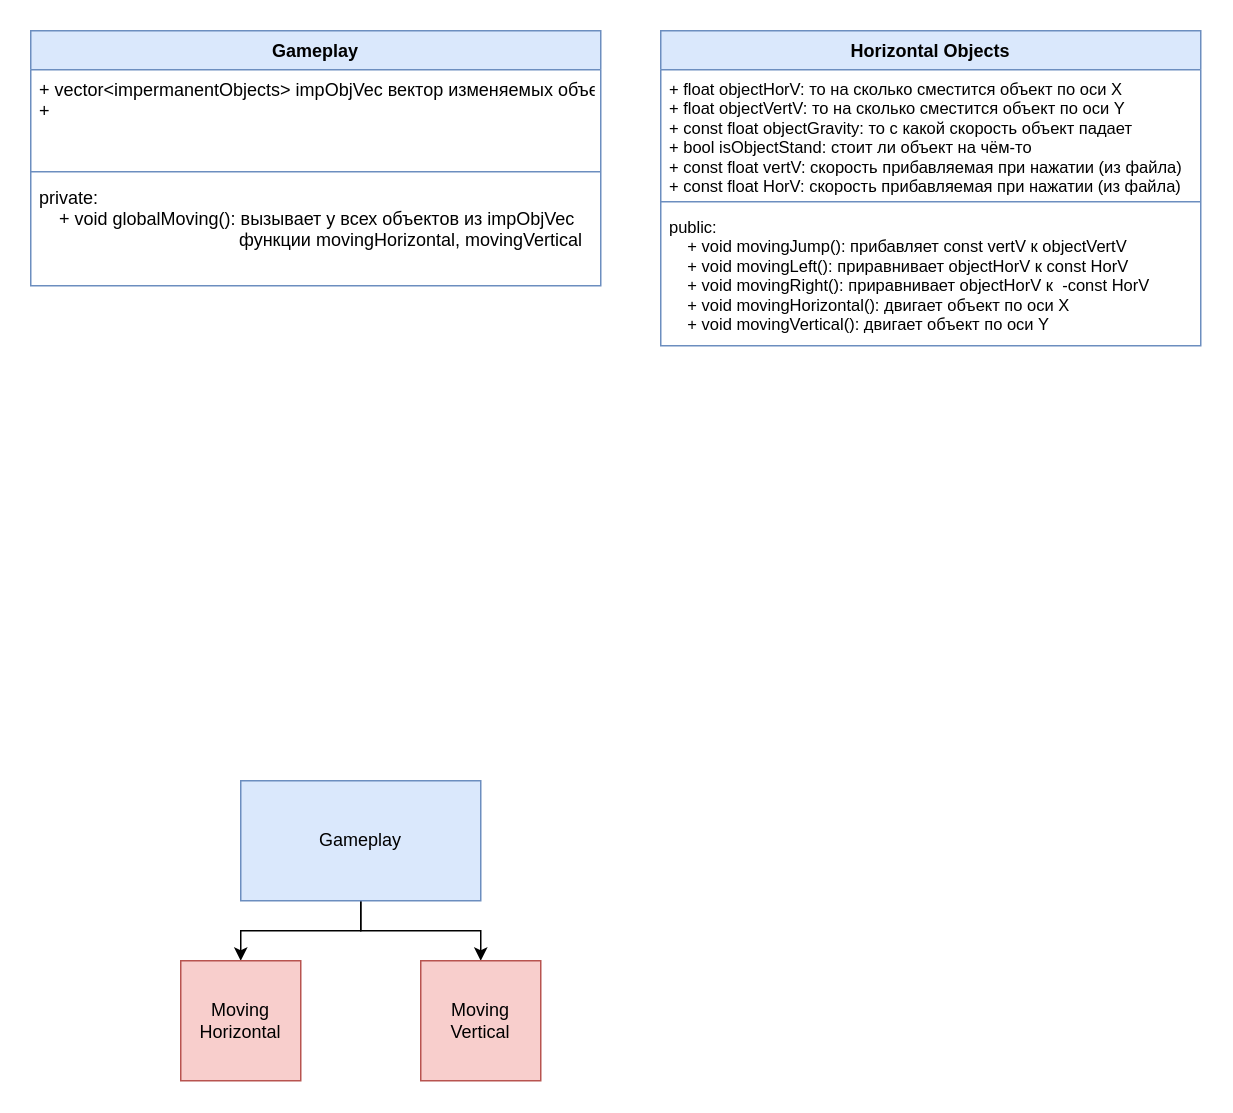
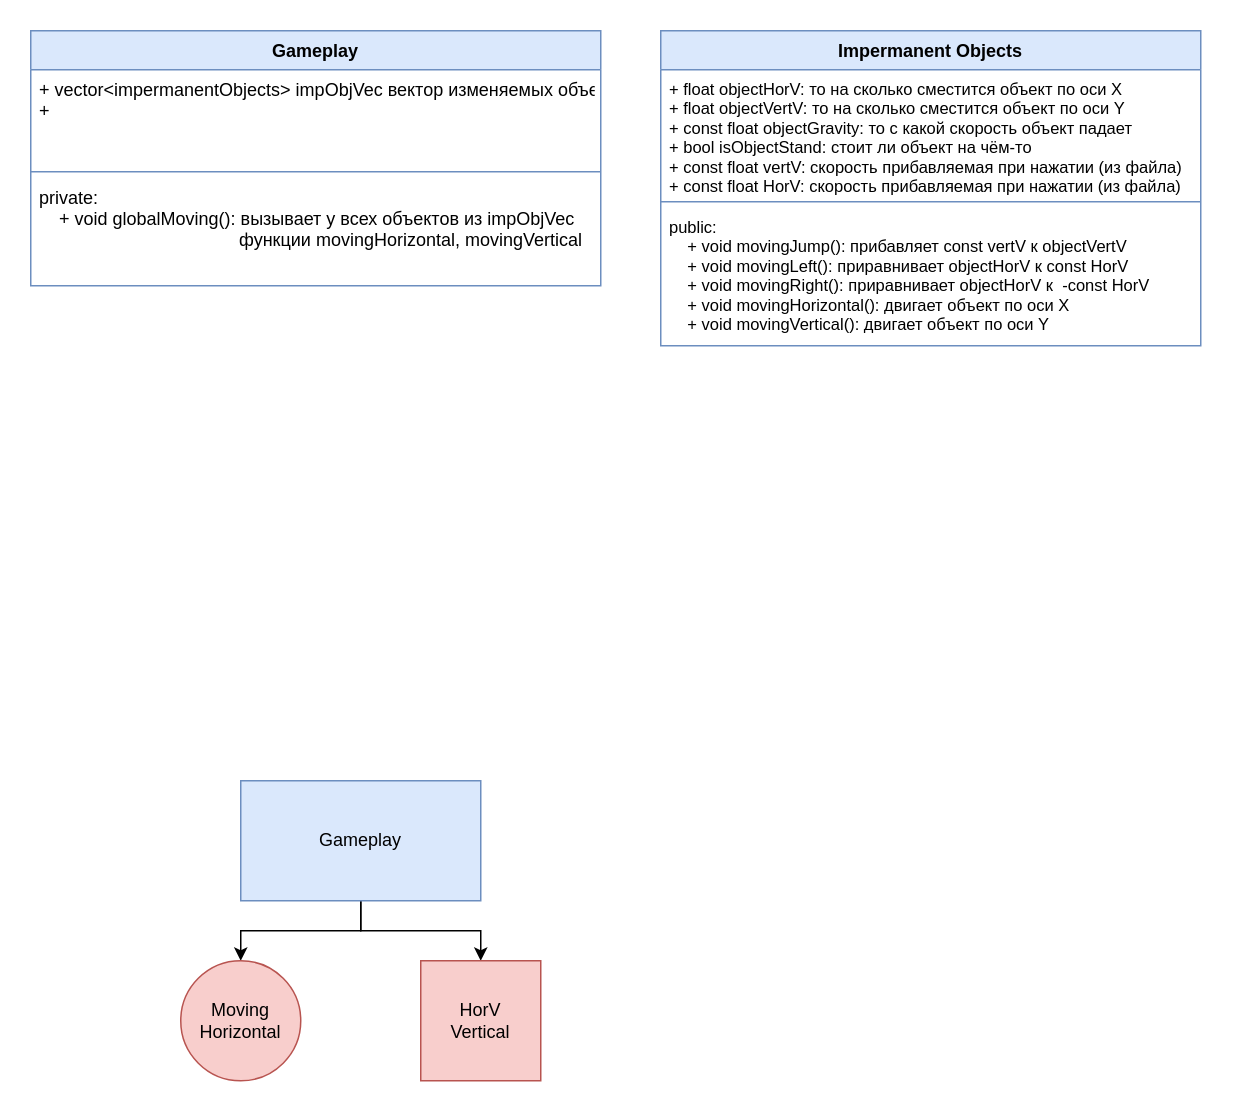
(930, 51) -> (930, 51)
(241, 1021) -> (241, 1021)
(481, 1021) -> (481, 1021)
